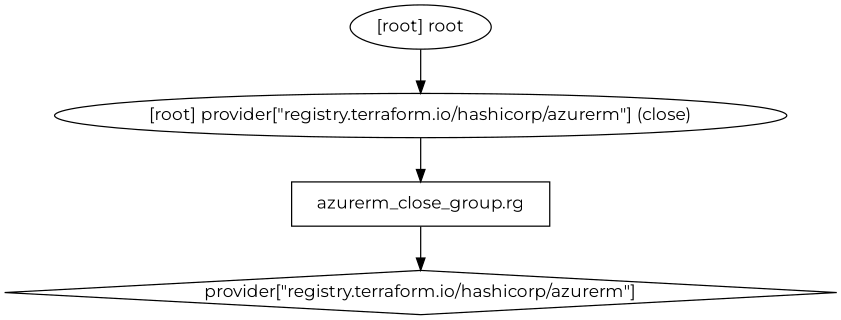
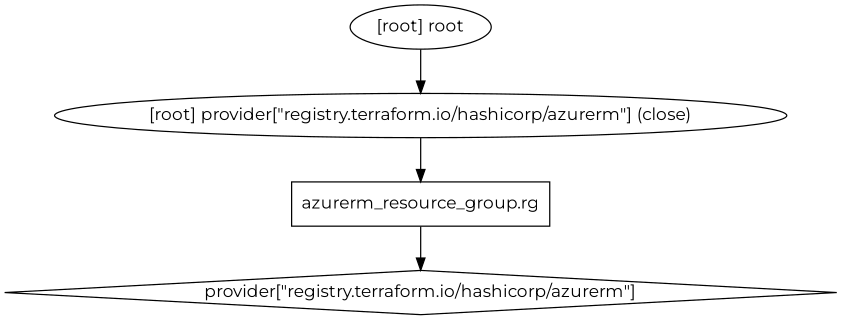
(421, 204) -> (421, 204)
